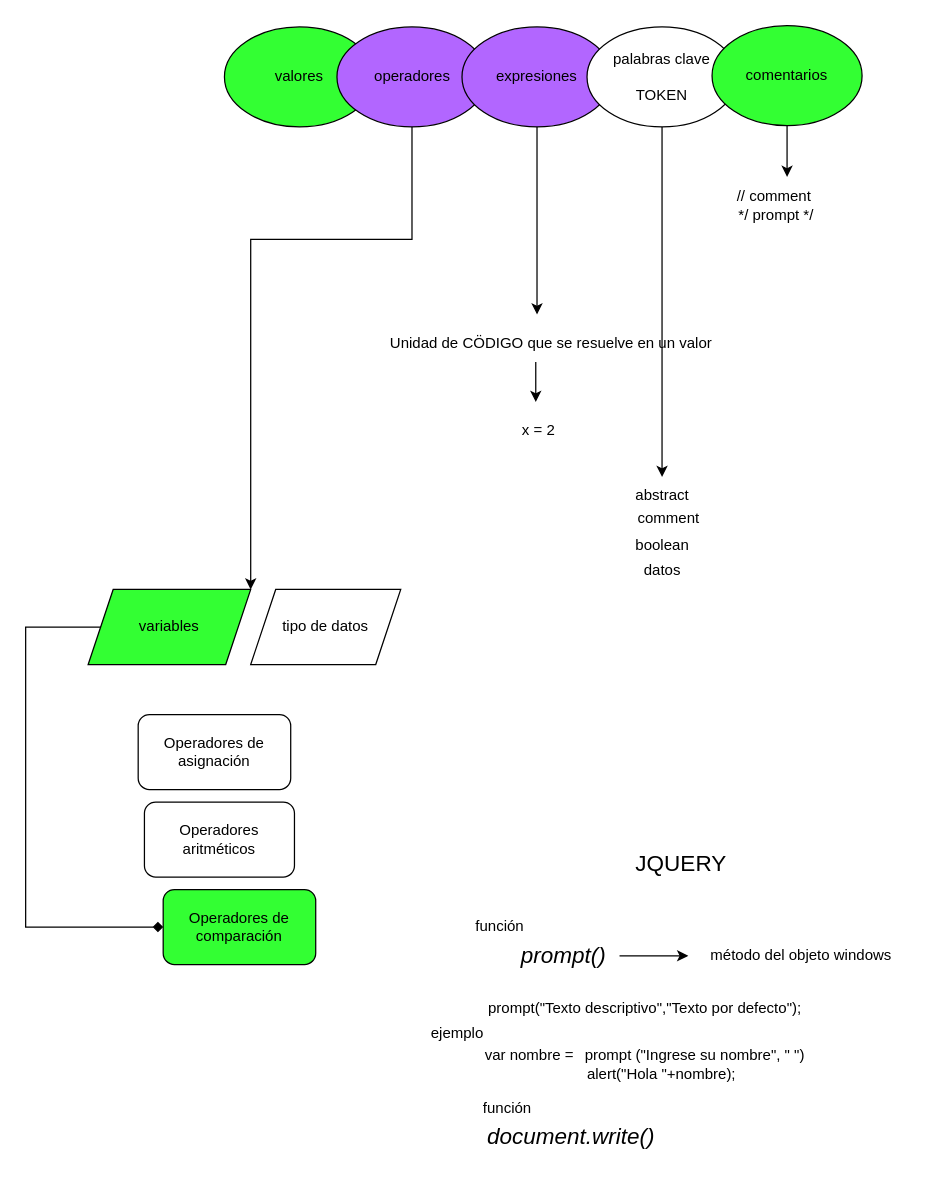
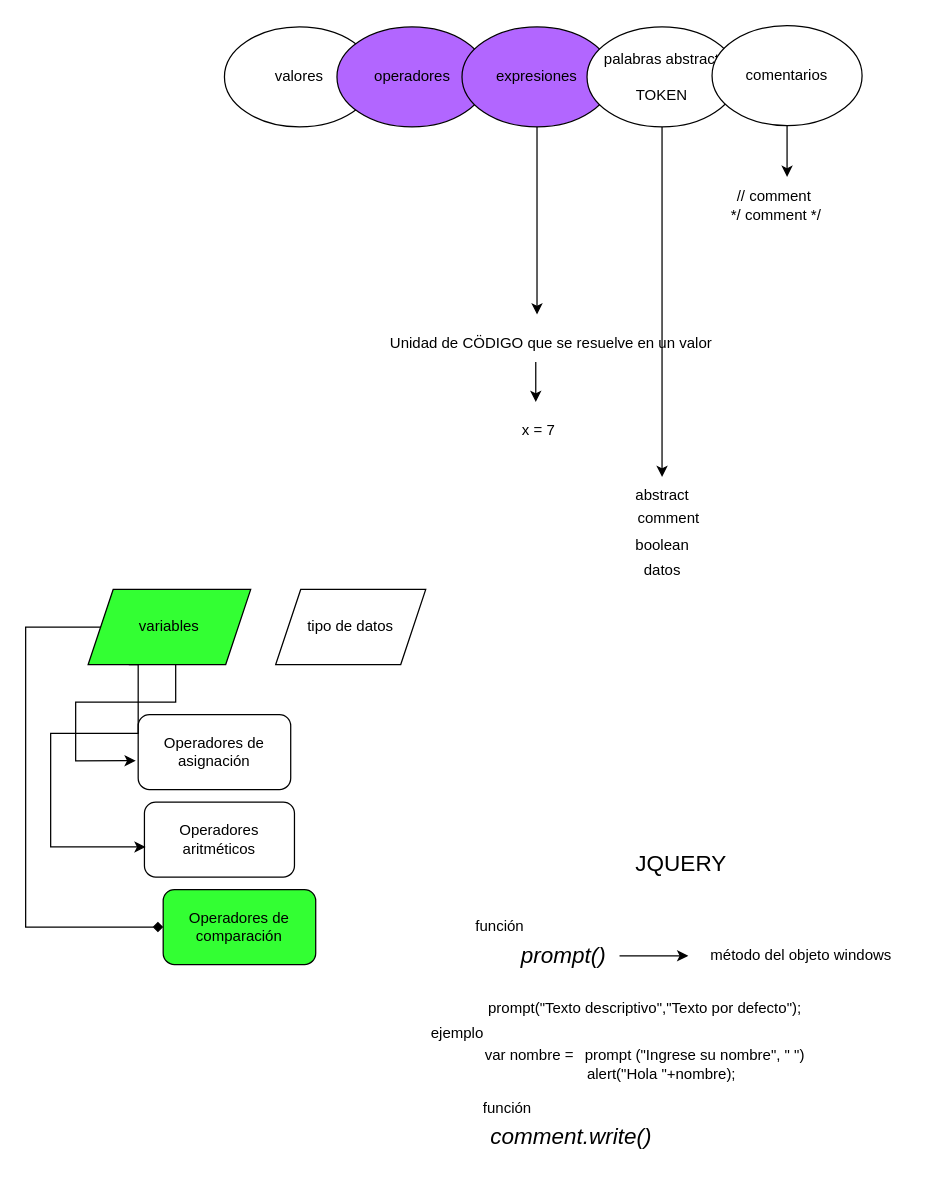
(787, 76) -> (787, 76)
(299, 77) -> (299, 77)
(662, 77) -> (662, 77)
(776, 206) -> (776, 206)
(251, 273) -> none
(539, 431) -> (539, 431)
(326, 627) -> (351, 627)
none -> (90, 702)
none -> (51, 788)
(571, 1137) -> (571, 1137)
